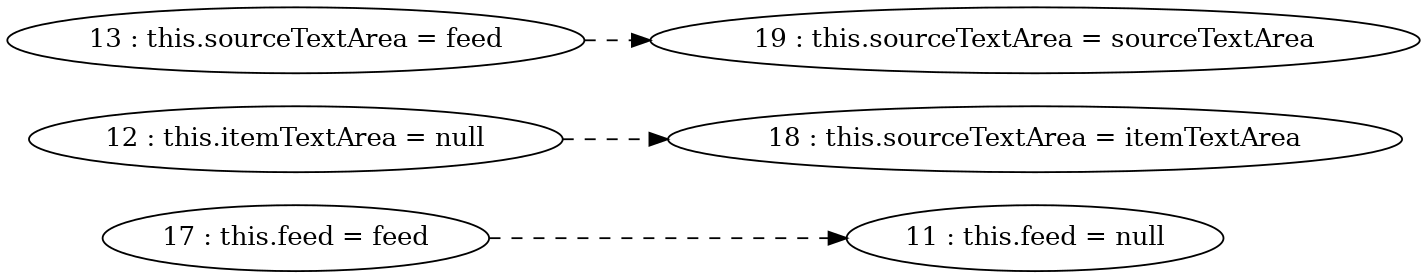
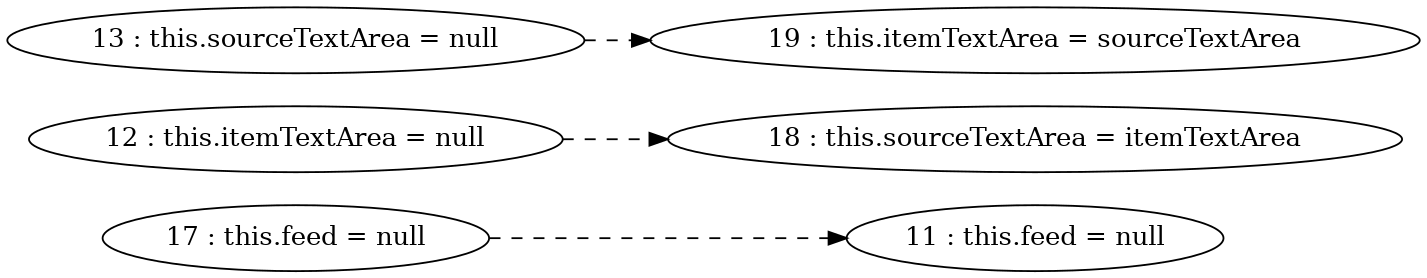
(296, 40) -> (296, 40)
(1035, 40) -> (1035, 40)
(296, 238) -> (296, 238)
